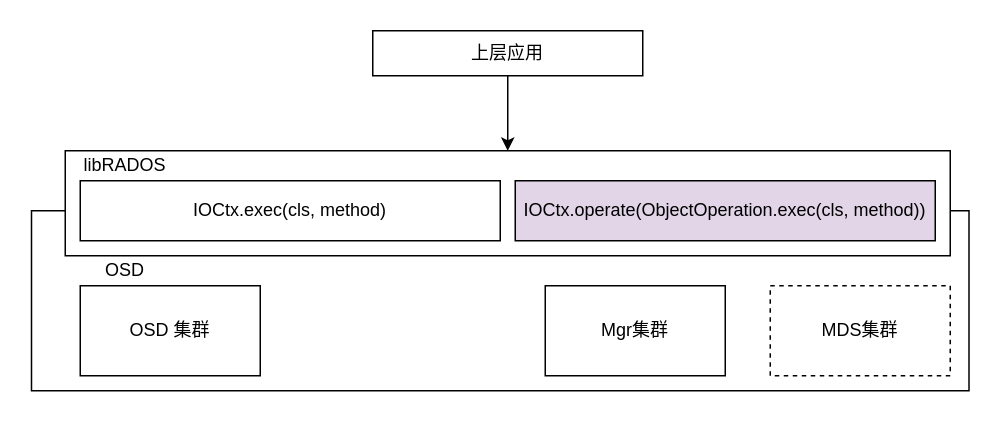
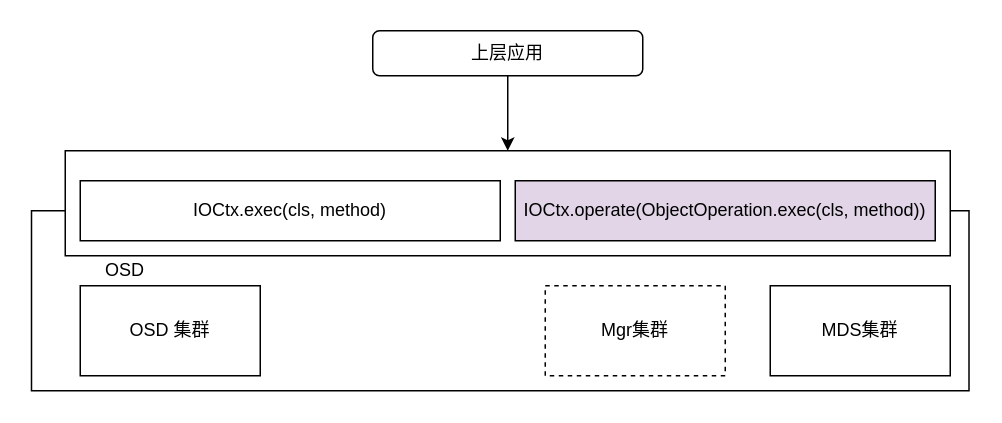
(508, 53) -> (508, 53)
(125, 166) -> none
(635, 331) -> (635, 331)
(860, 331) -> (860, 331)
